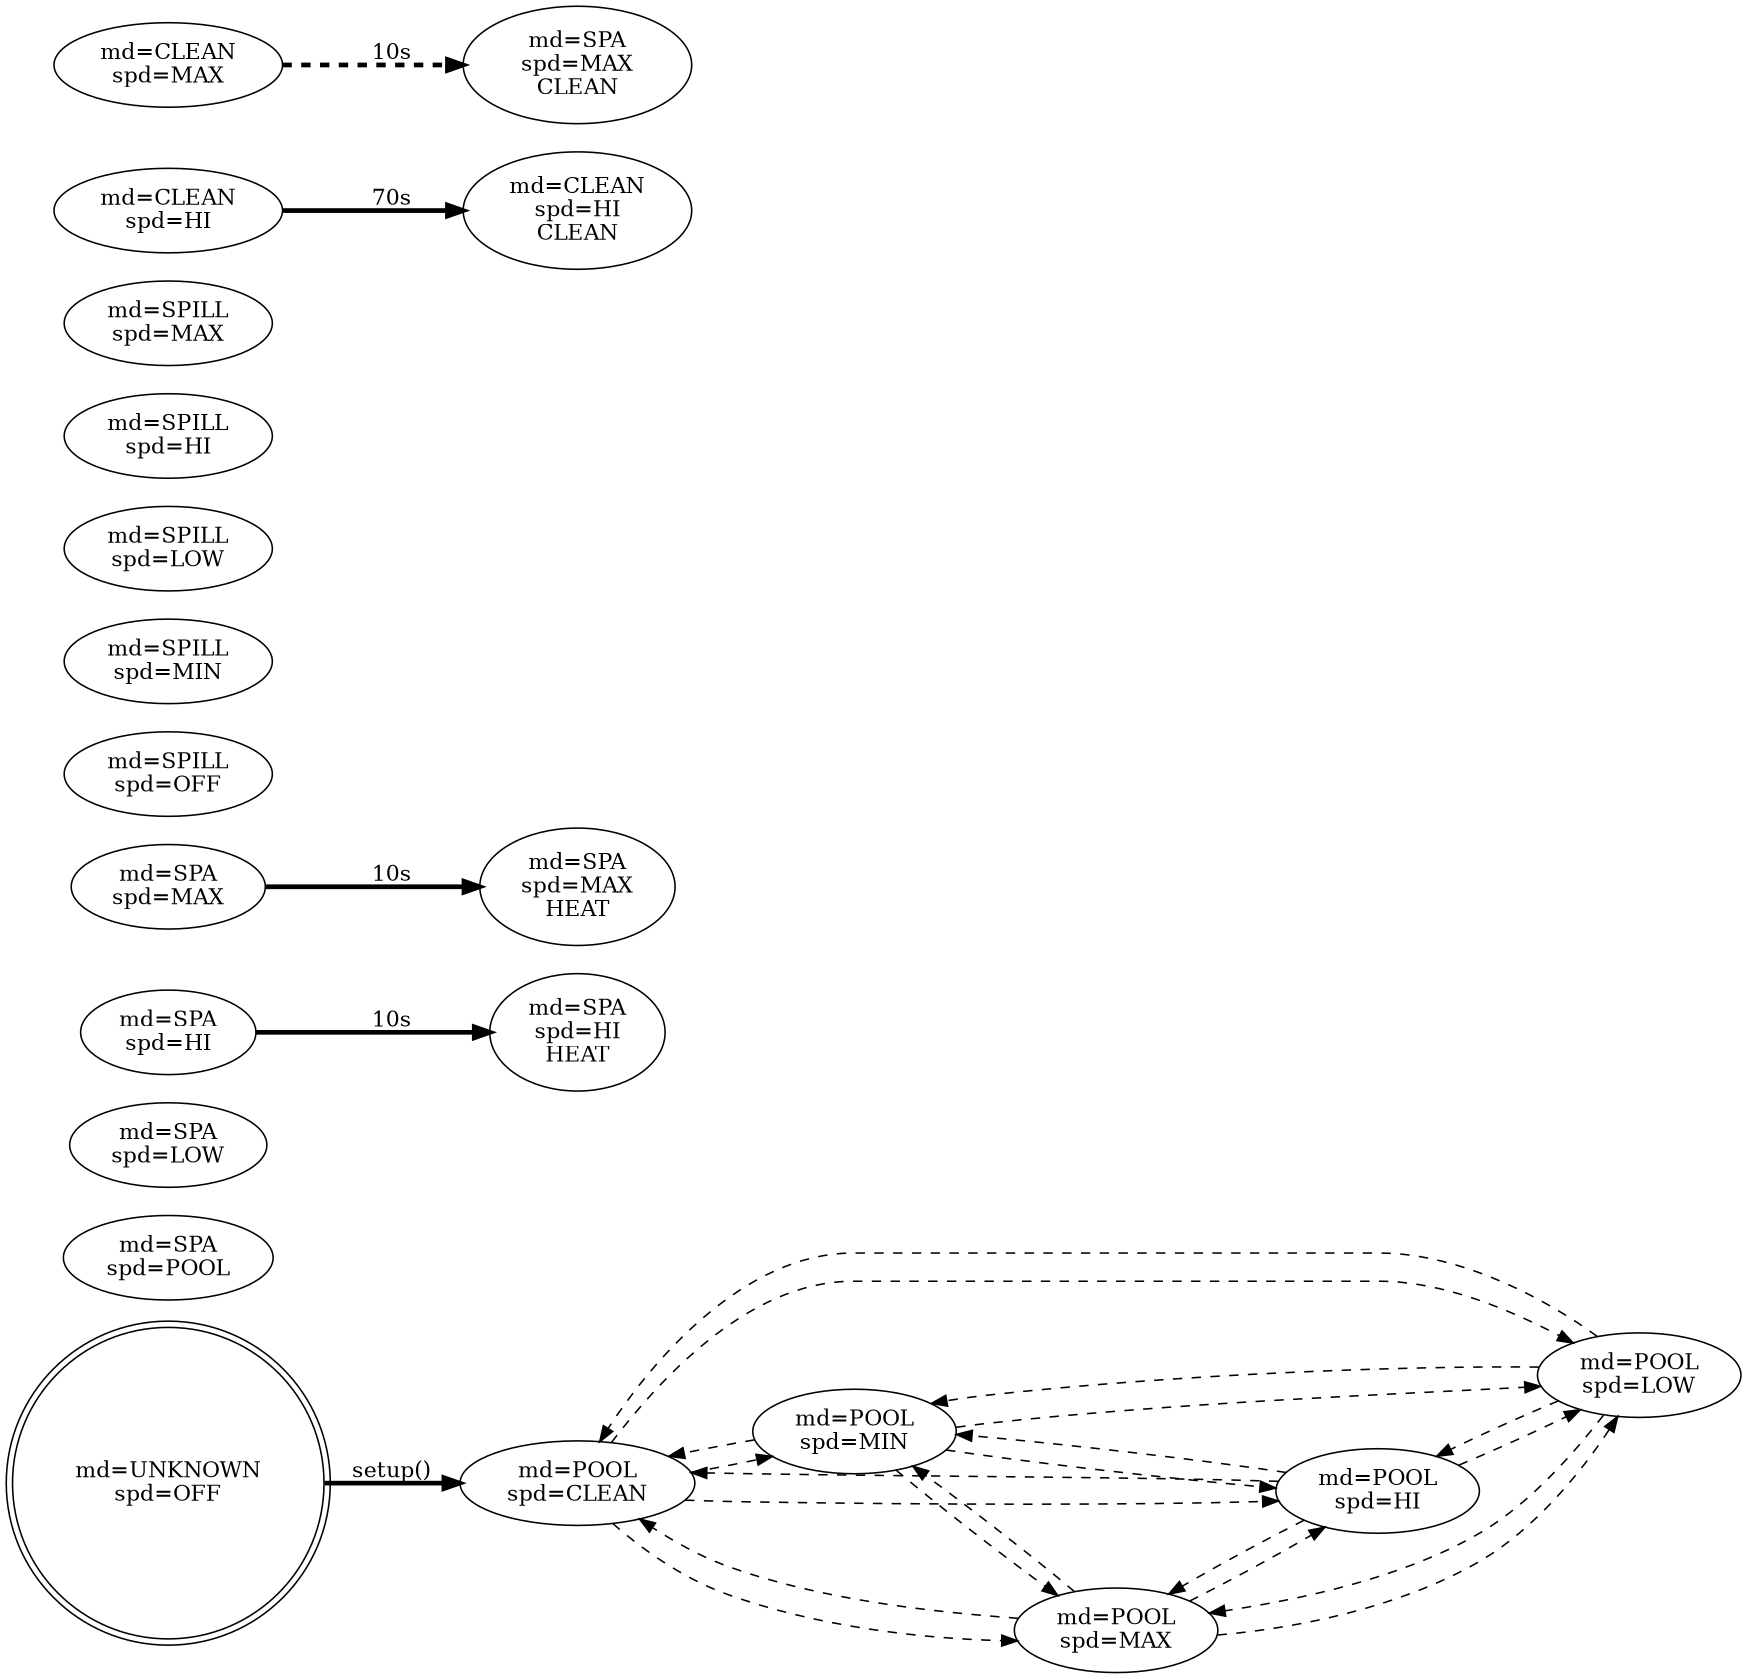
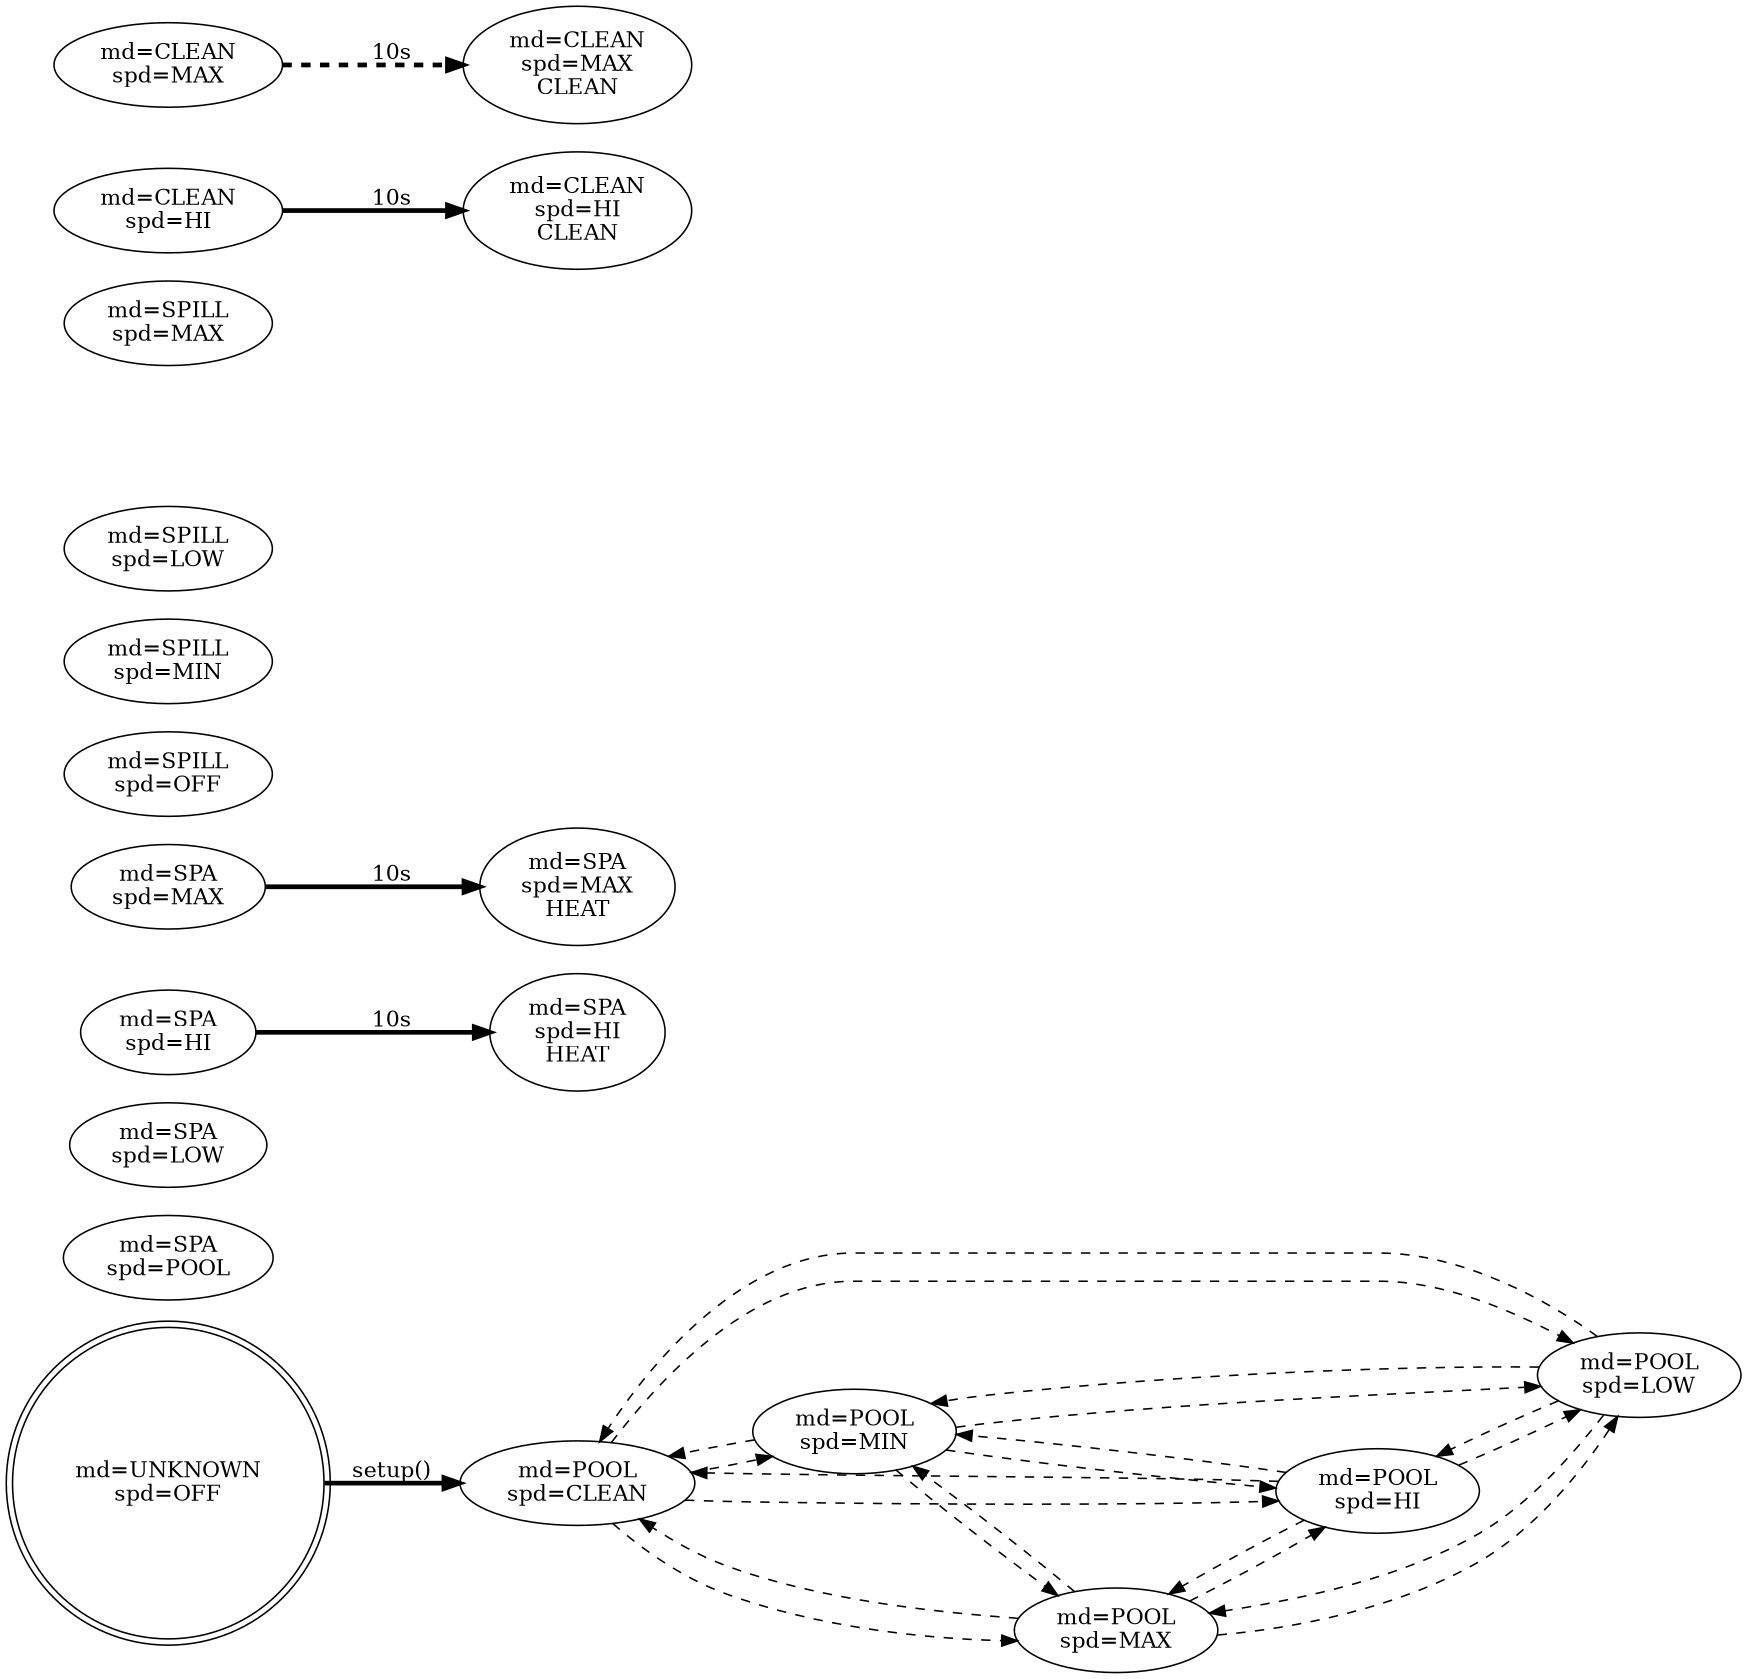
(577, 65) -> (577, 65)
(392, 199) -> (392, 199)
(168, 436) -> none
